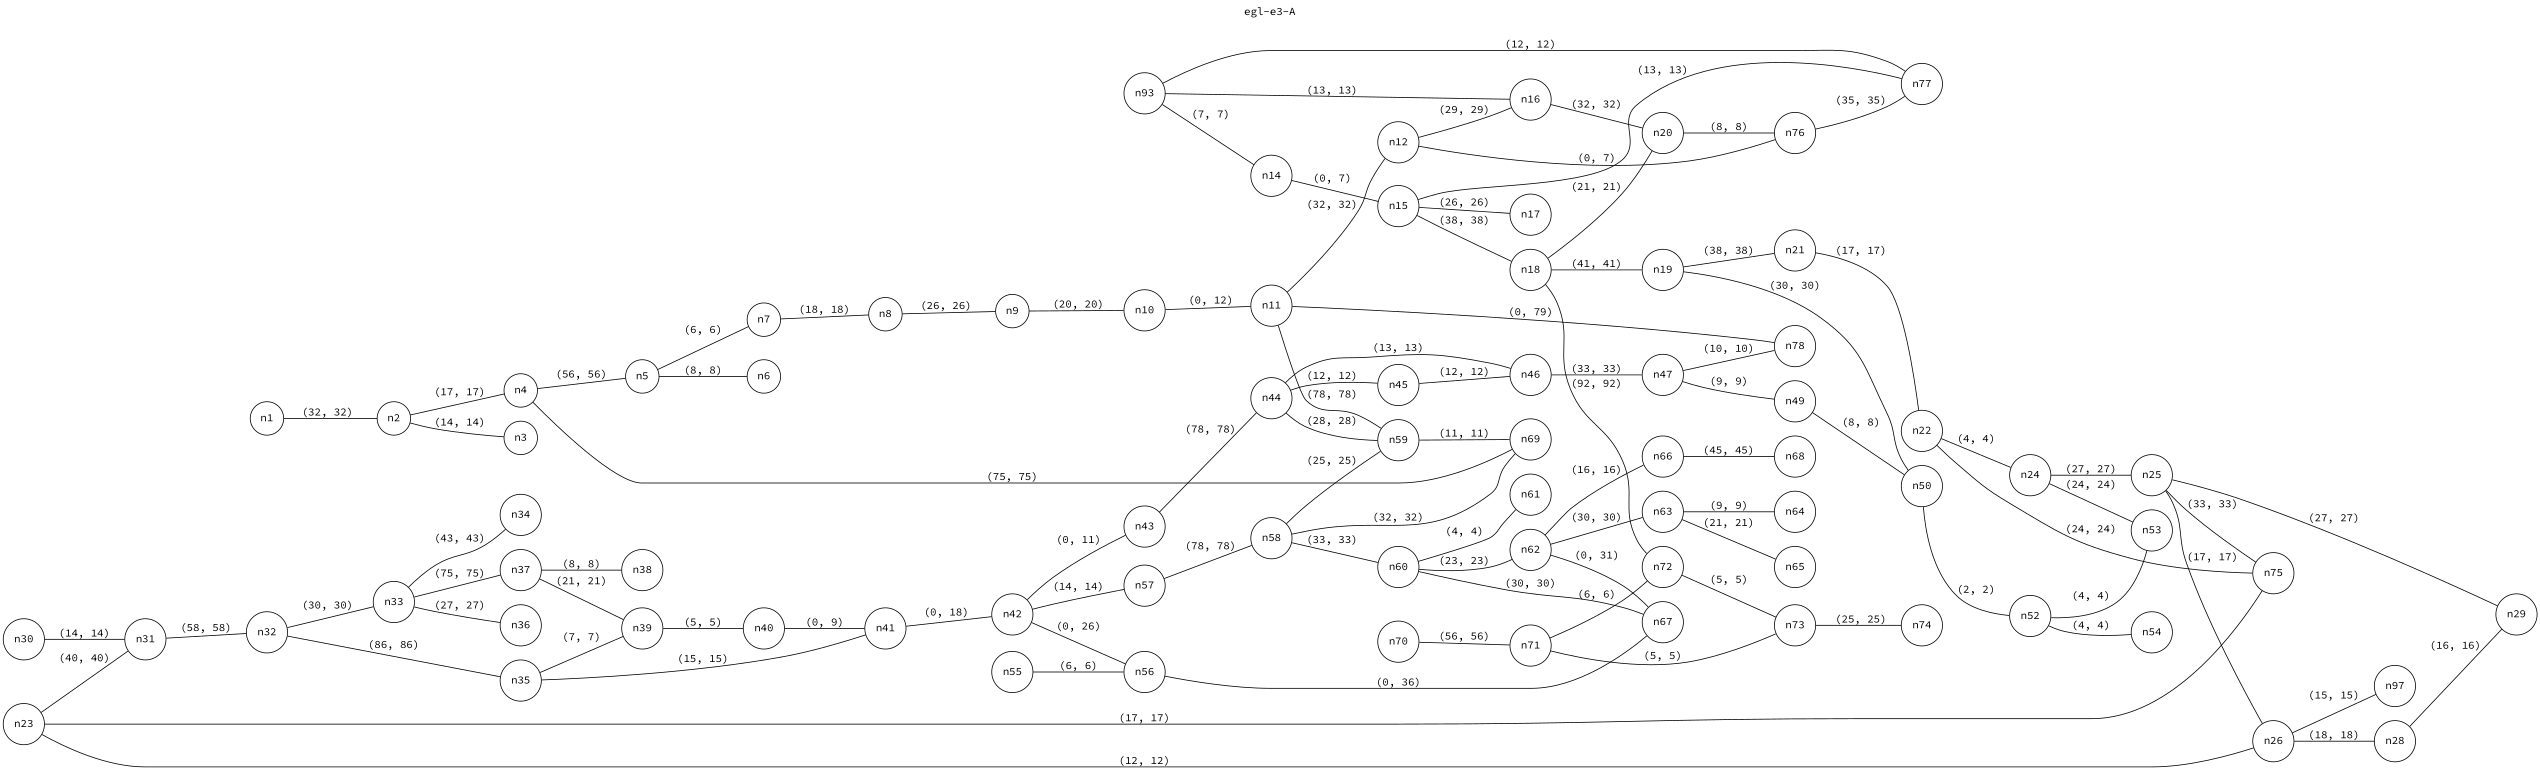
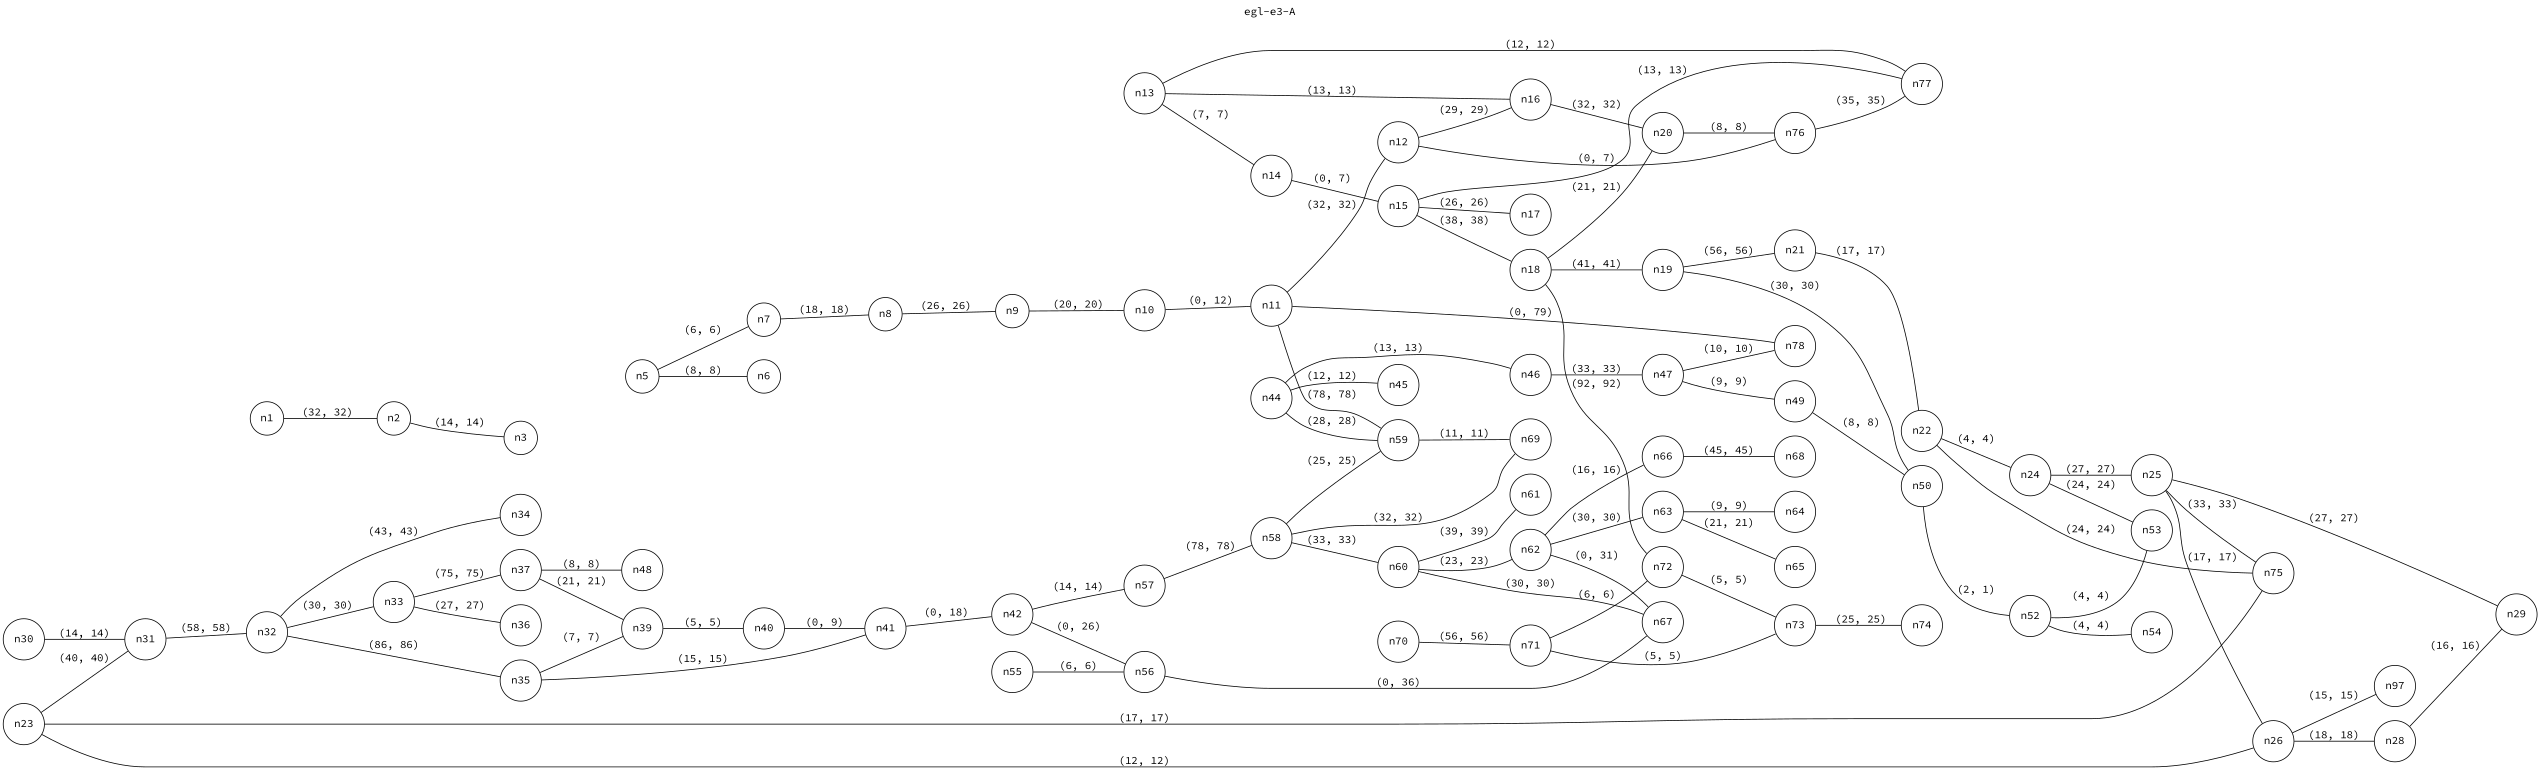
(1145, 93) -> (1145, 93)
(1729, 251) -> (1729, 251)
(1465, 380) -> none
(521, 390) -> none
(1145, 527) -> none
(1464, 532) -> (1464, 532)
(456, 556) -> (383, 551)
(642, 570) -> (642, 570)
(1976, 590) -> (1976, 590)
